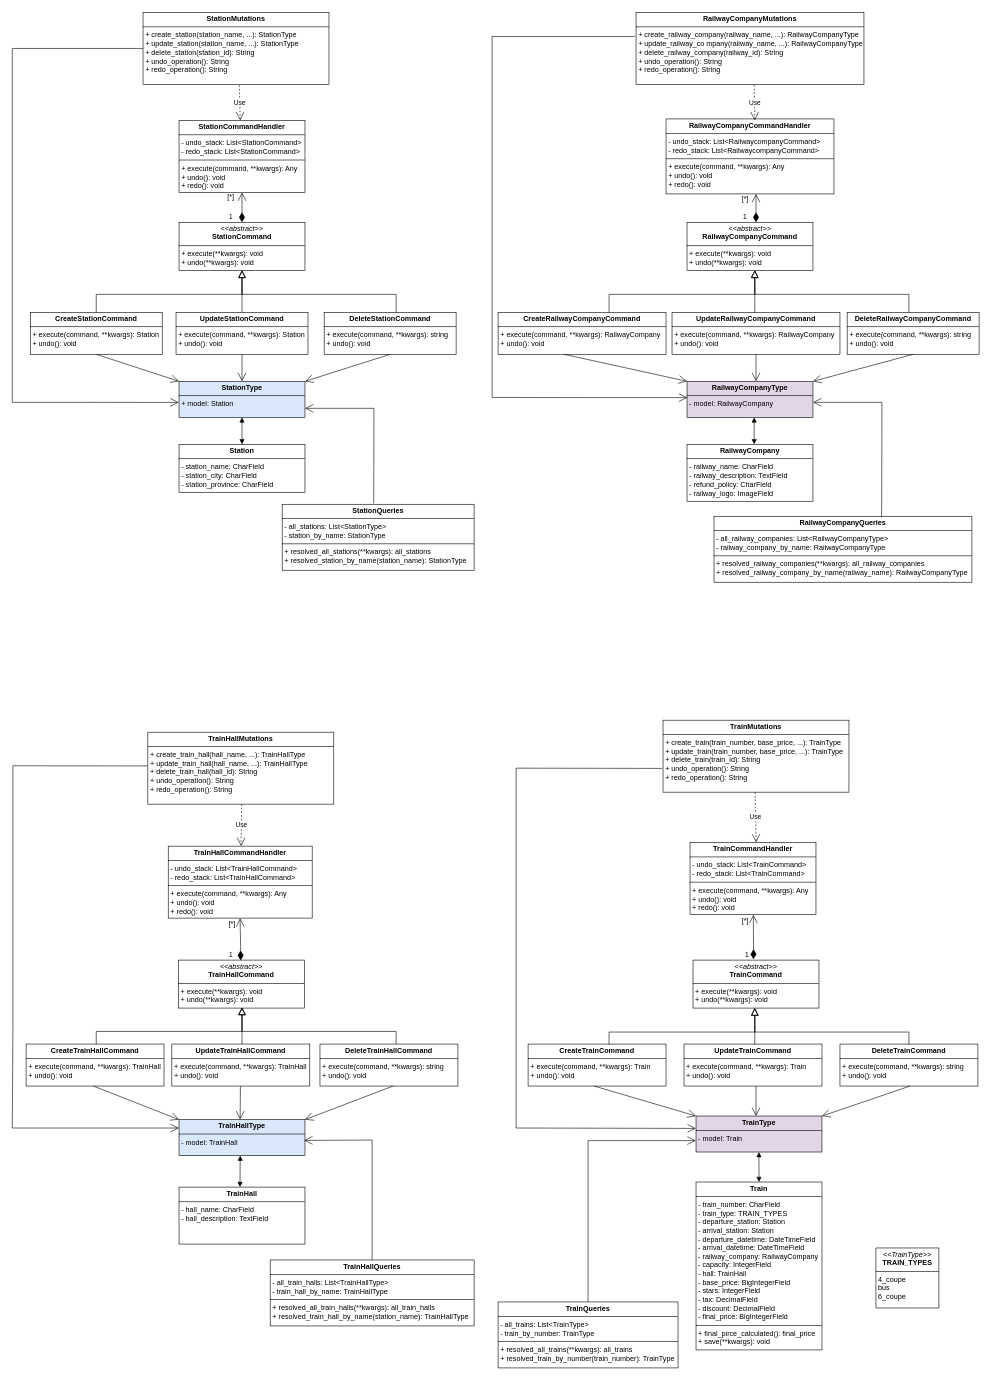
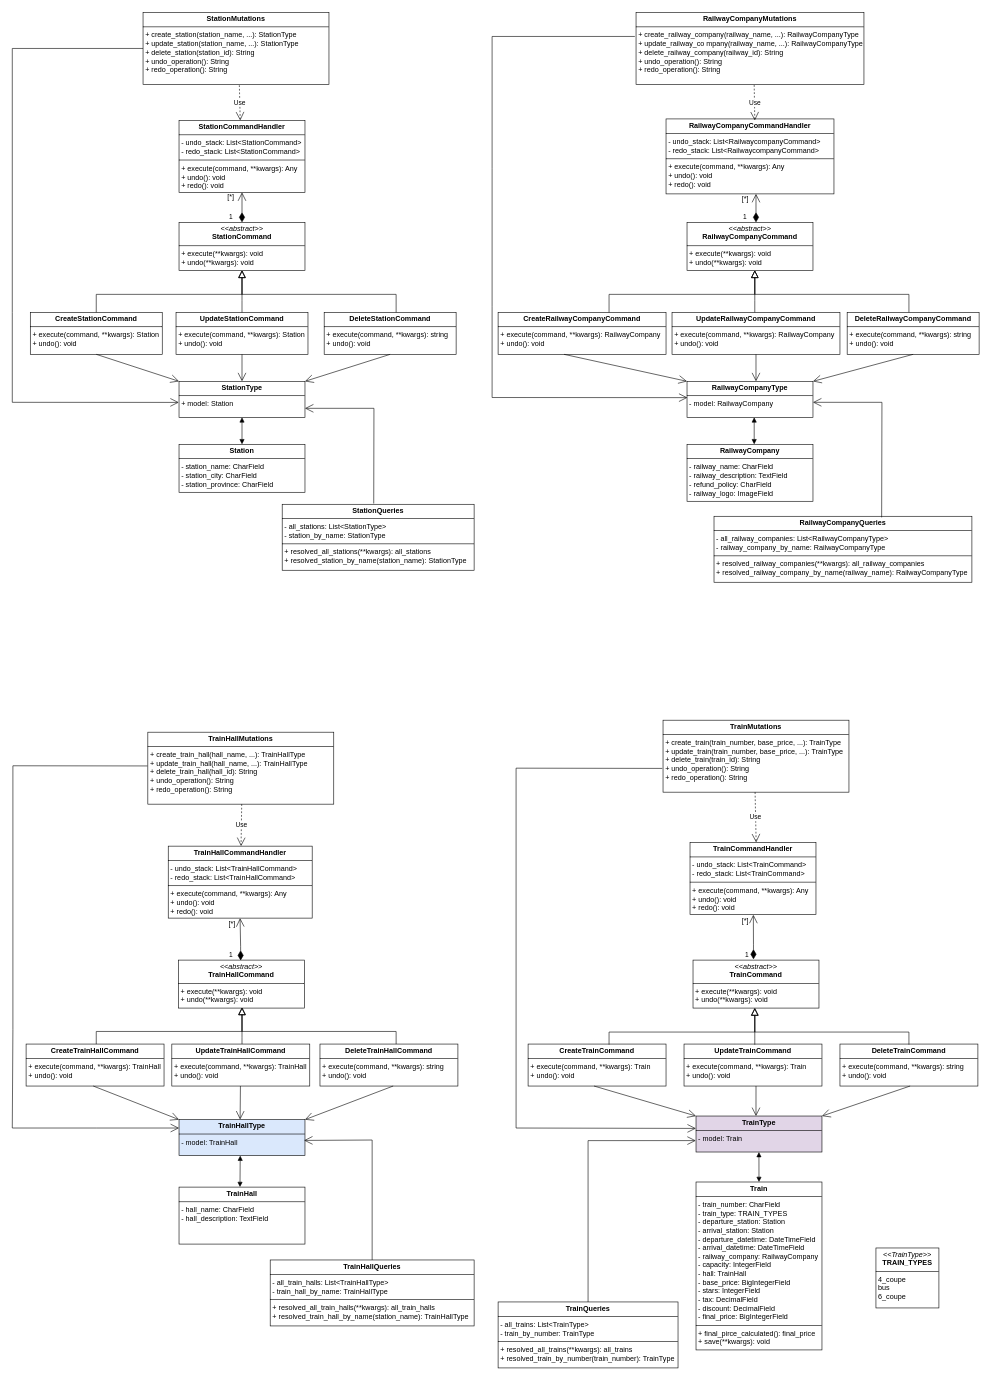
(242, 399) -> (242, 399)
(750, 399) -> (750, 399)
